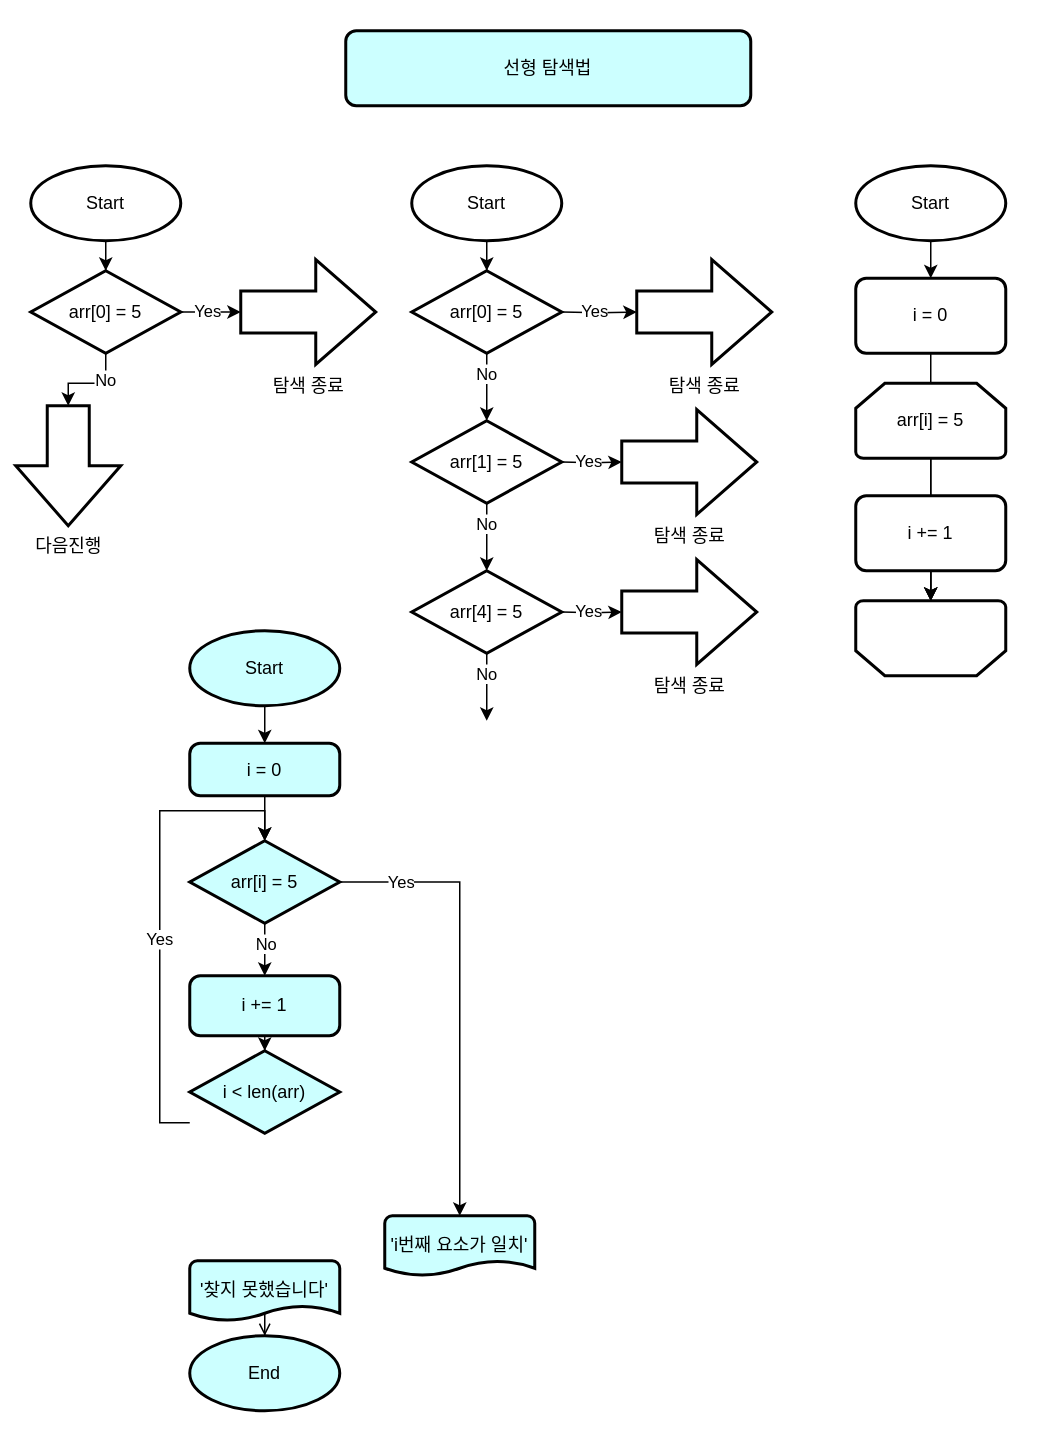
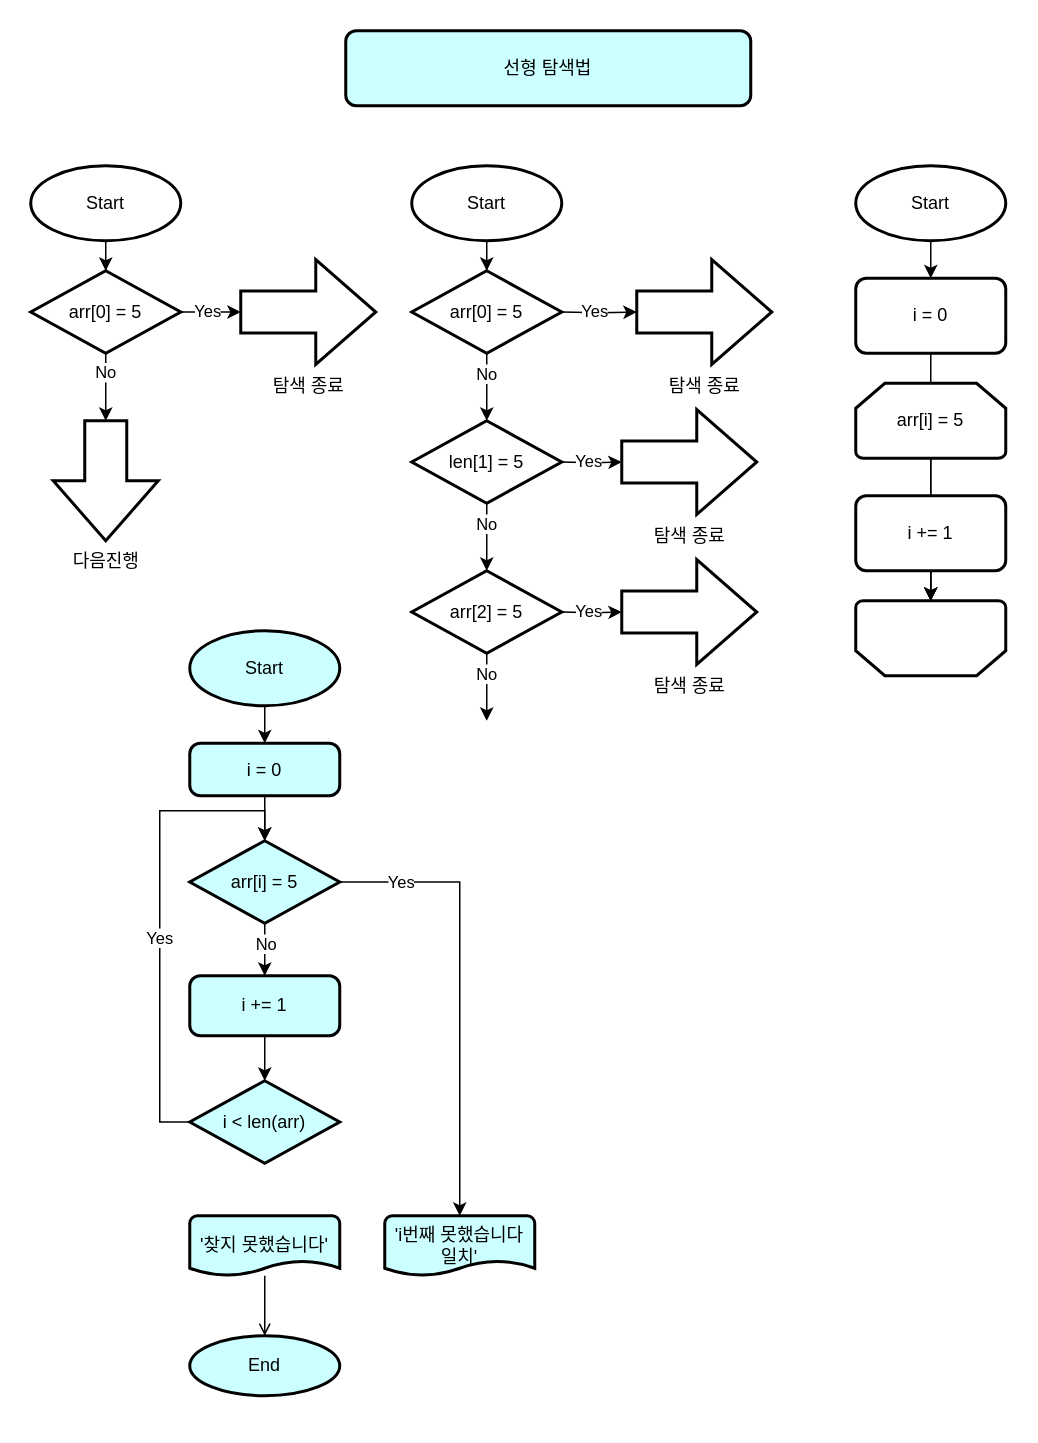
(487, 463) -> (487, 463)
(68, 466) -> (106, 481)
(487, 613) -> (487, 613)
(265, 1092) -> (265, 1122)
(460, 1246) -> (460, 1246)
(265, 1291) -> (265, 1246)
(265, 1373) -> (265, 1366)
